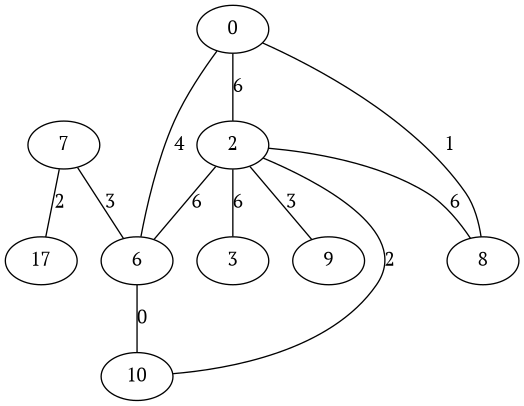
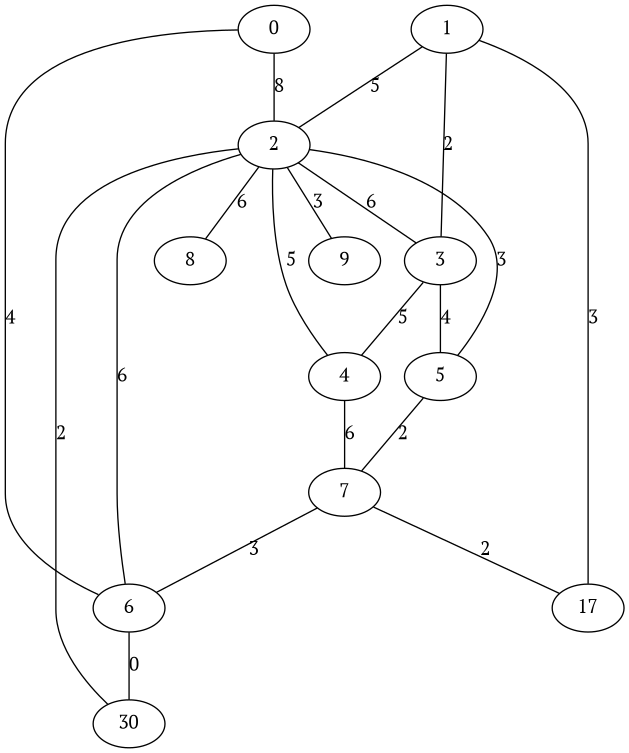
none -> (447, 29)
(238, 87) -> (279, 87)
(393, 119) -> none
(137, 377) -> (129, 724)
none -> (345, 377)
none -> (440, 377)
